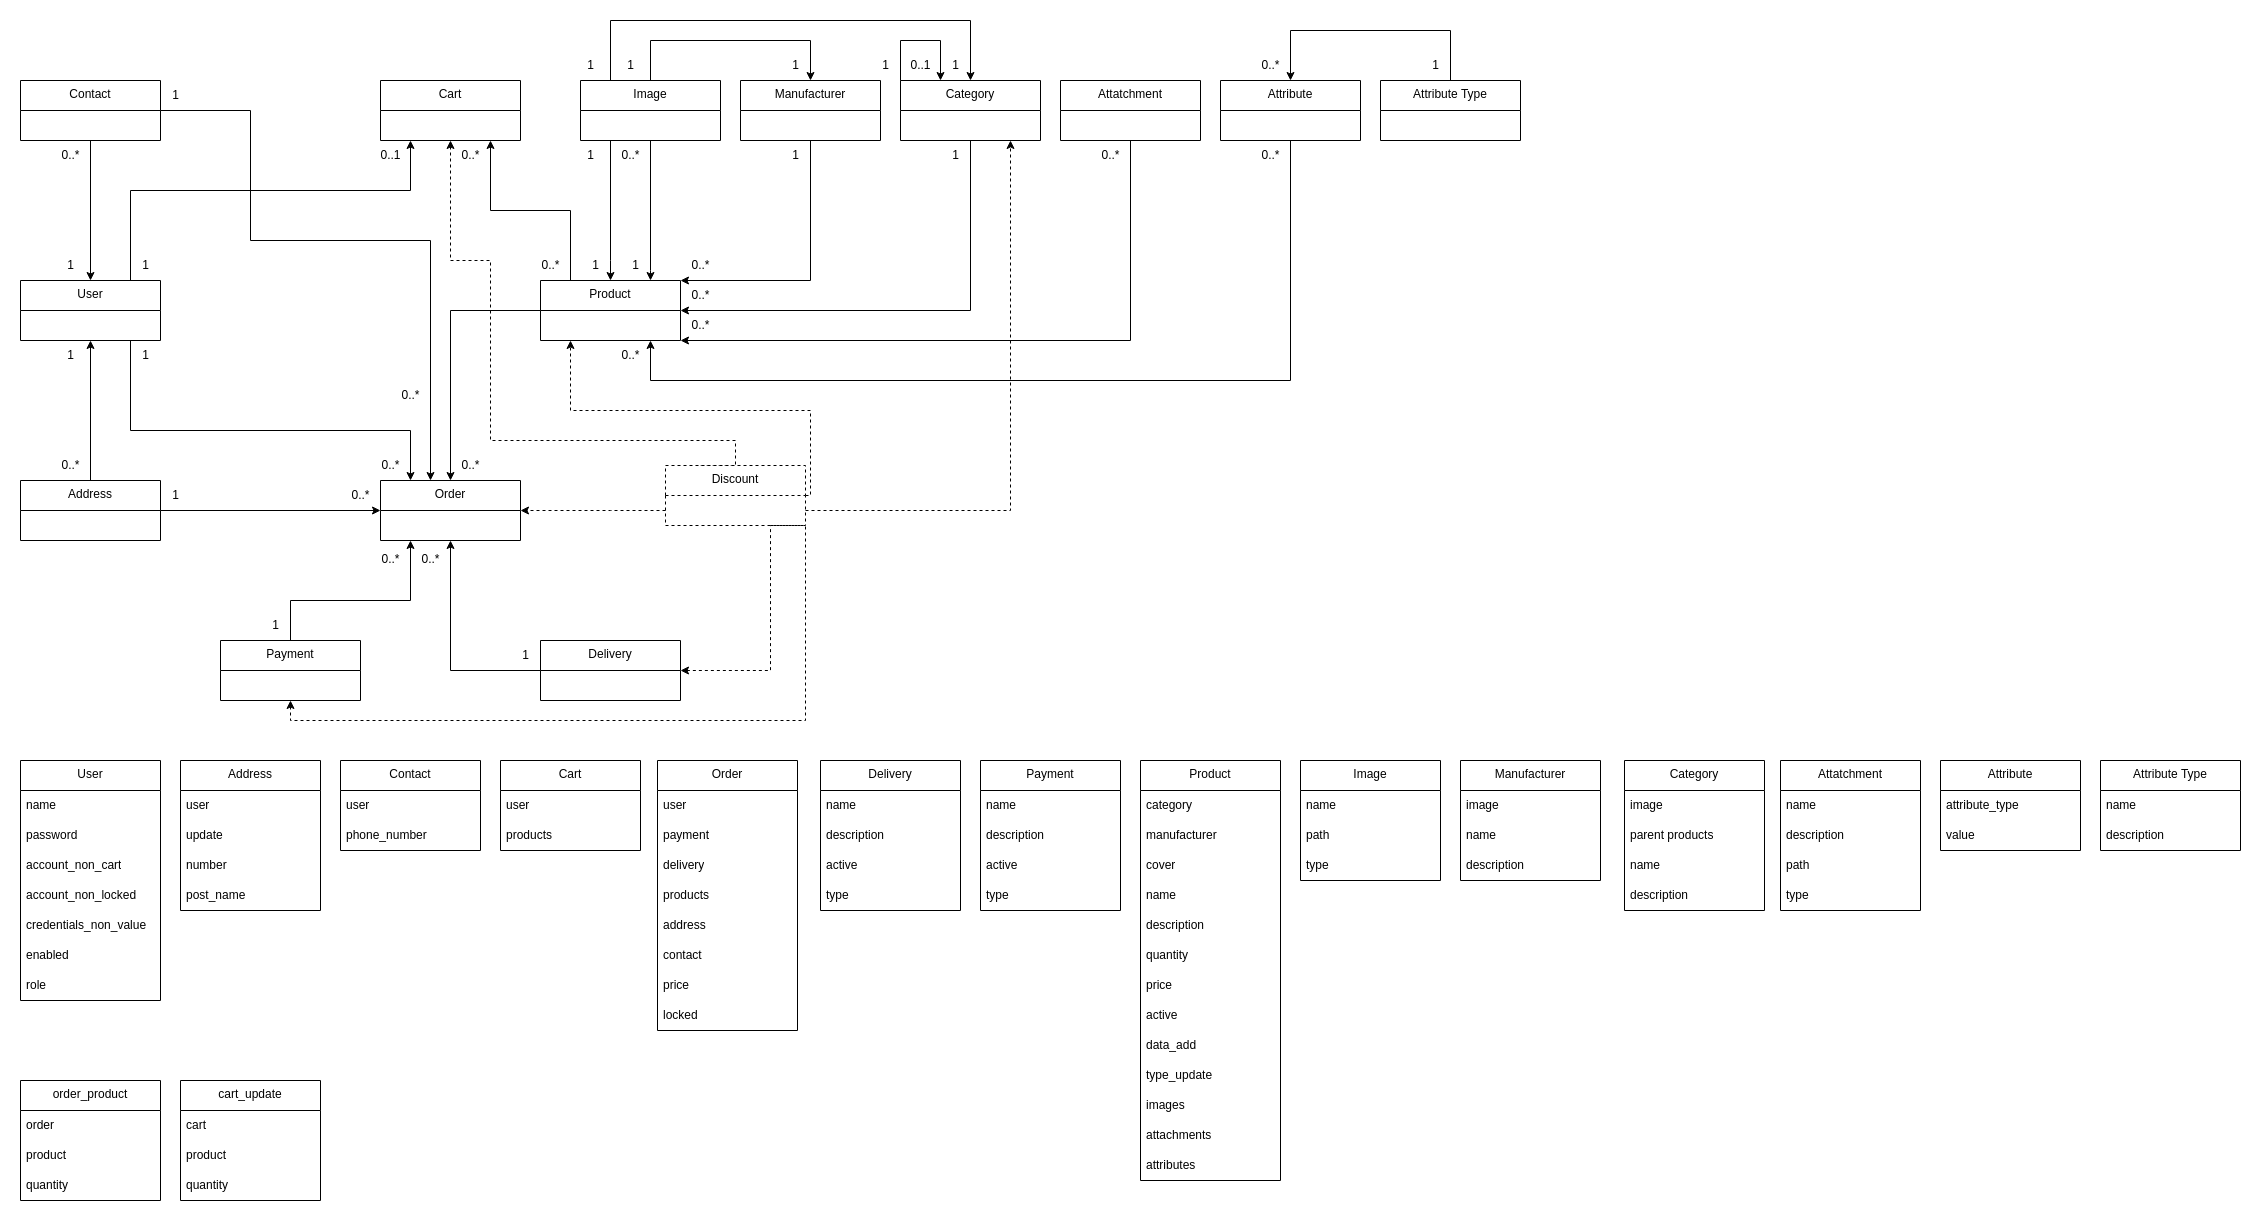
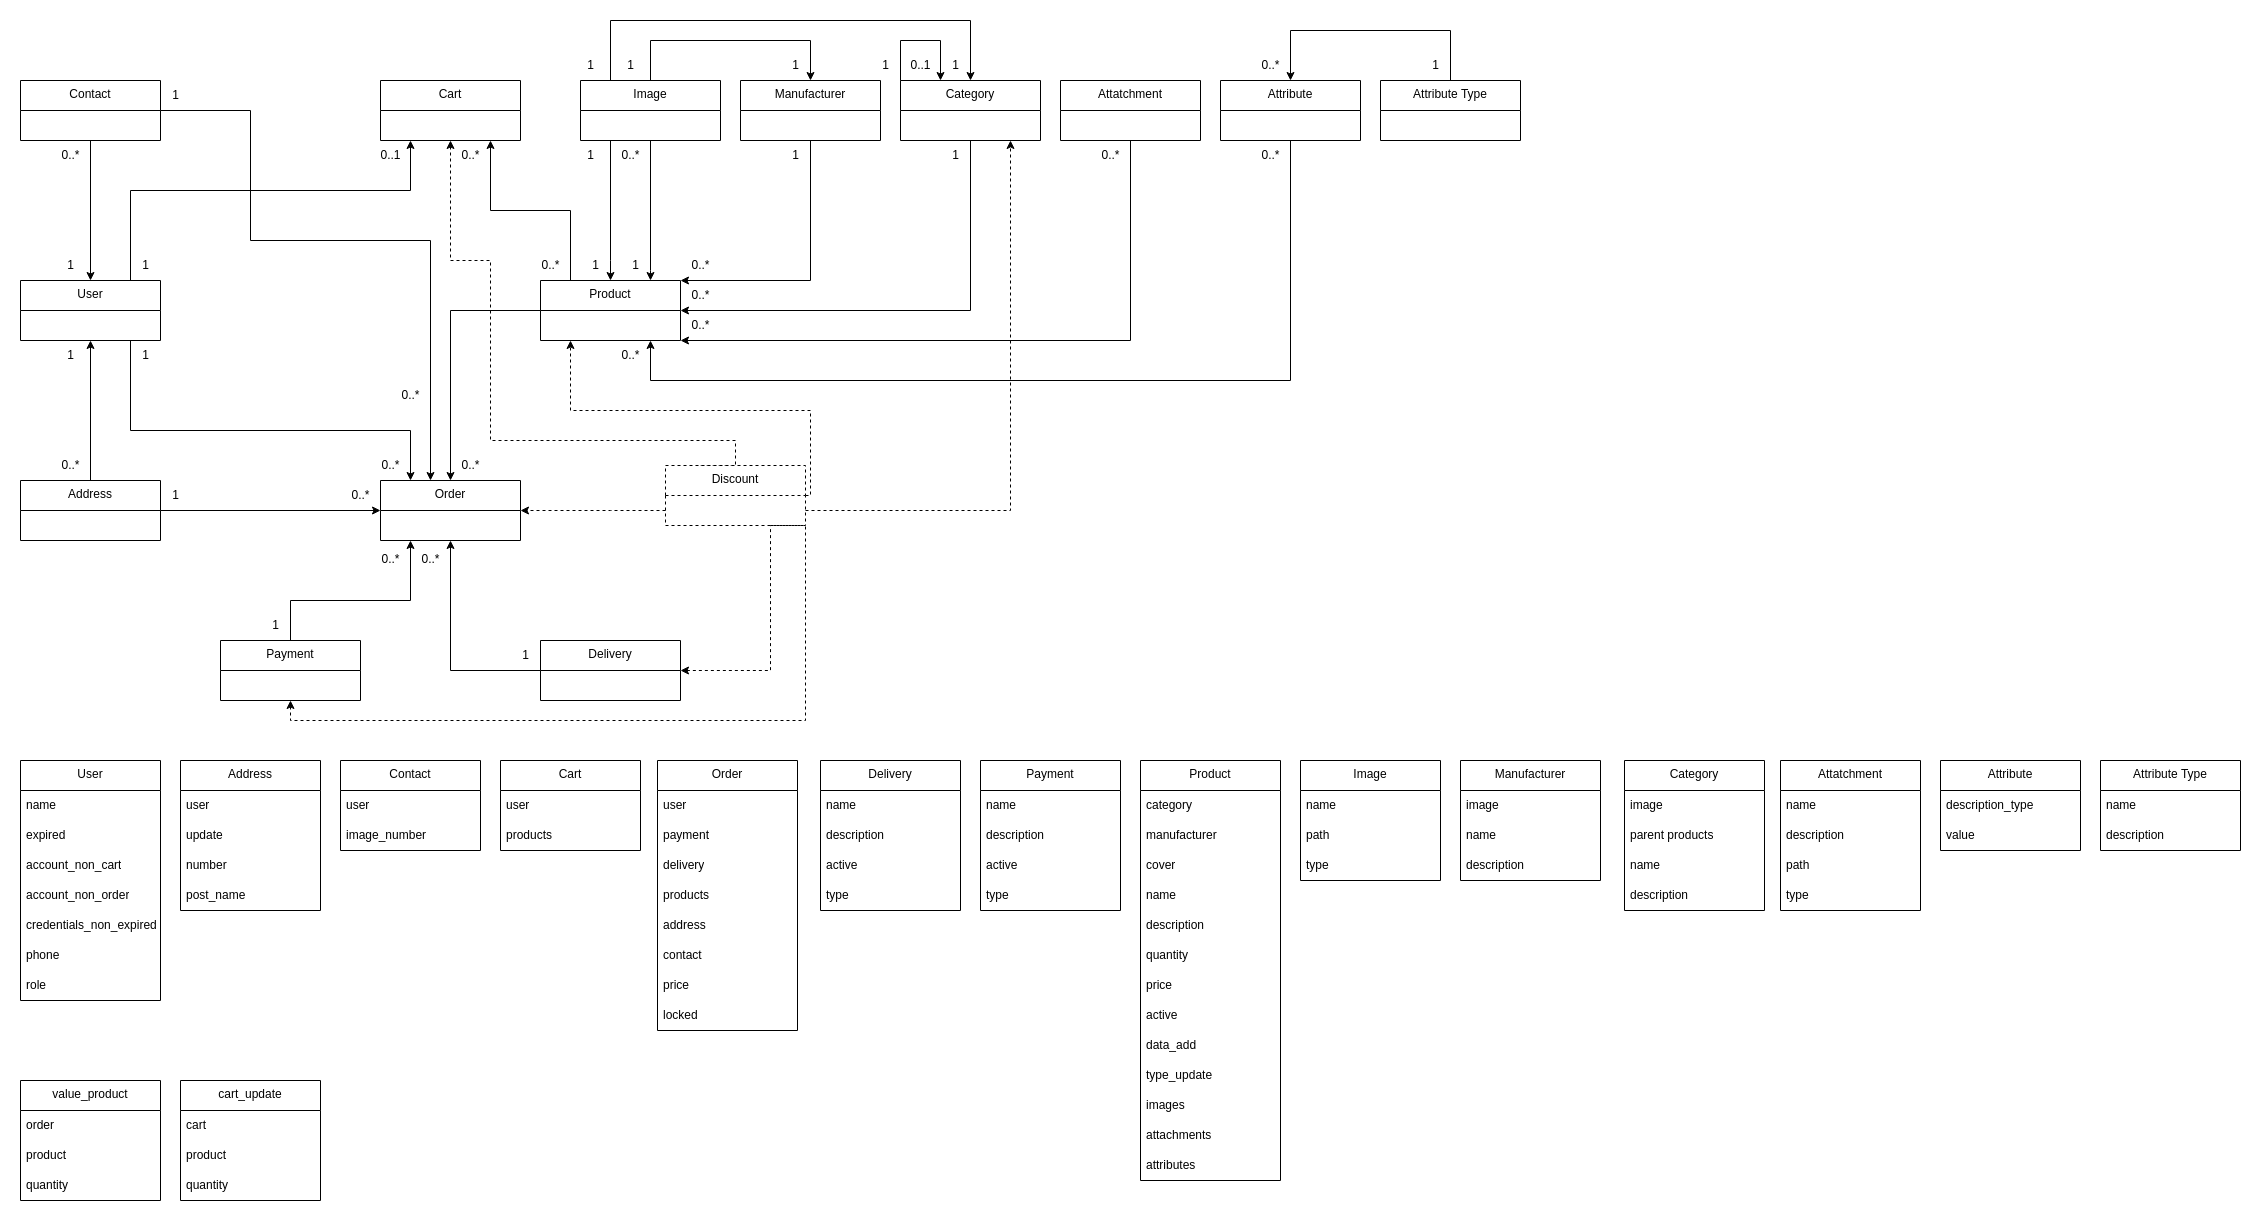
(1992, 806) -> (1997, 806)
(53, 836) -> (48, 836)
(387, 836) -> (385, 836)
(85, 896) -> (84, 896)
(92, 926) -> (92, 926)
(48, 956) -> (43, 956)
(91, 1095) -> (91, 1095)
